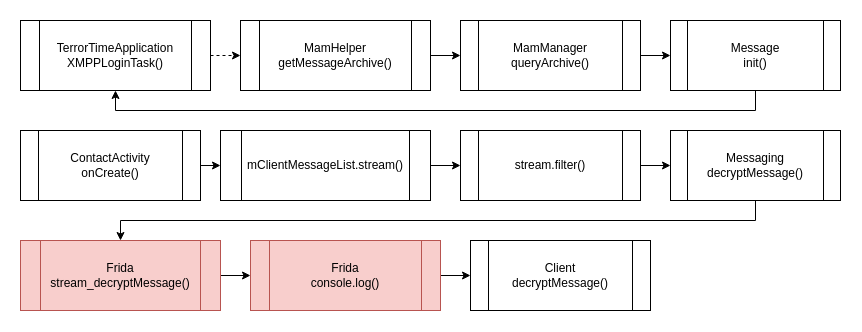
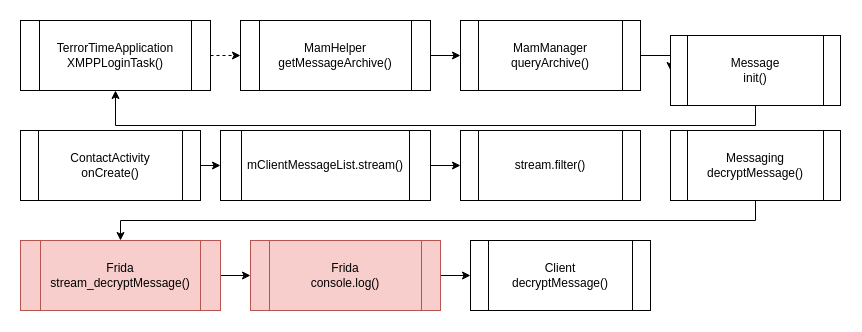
(756, 56) -> (756, 71)
(652, 166) -> none
